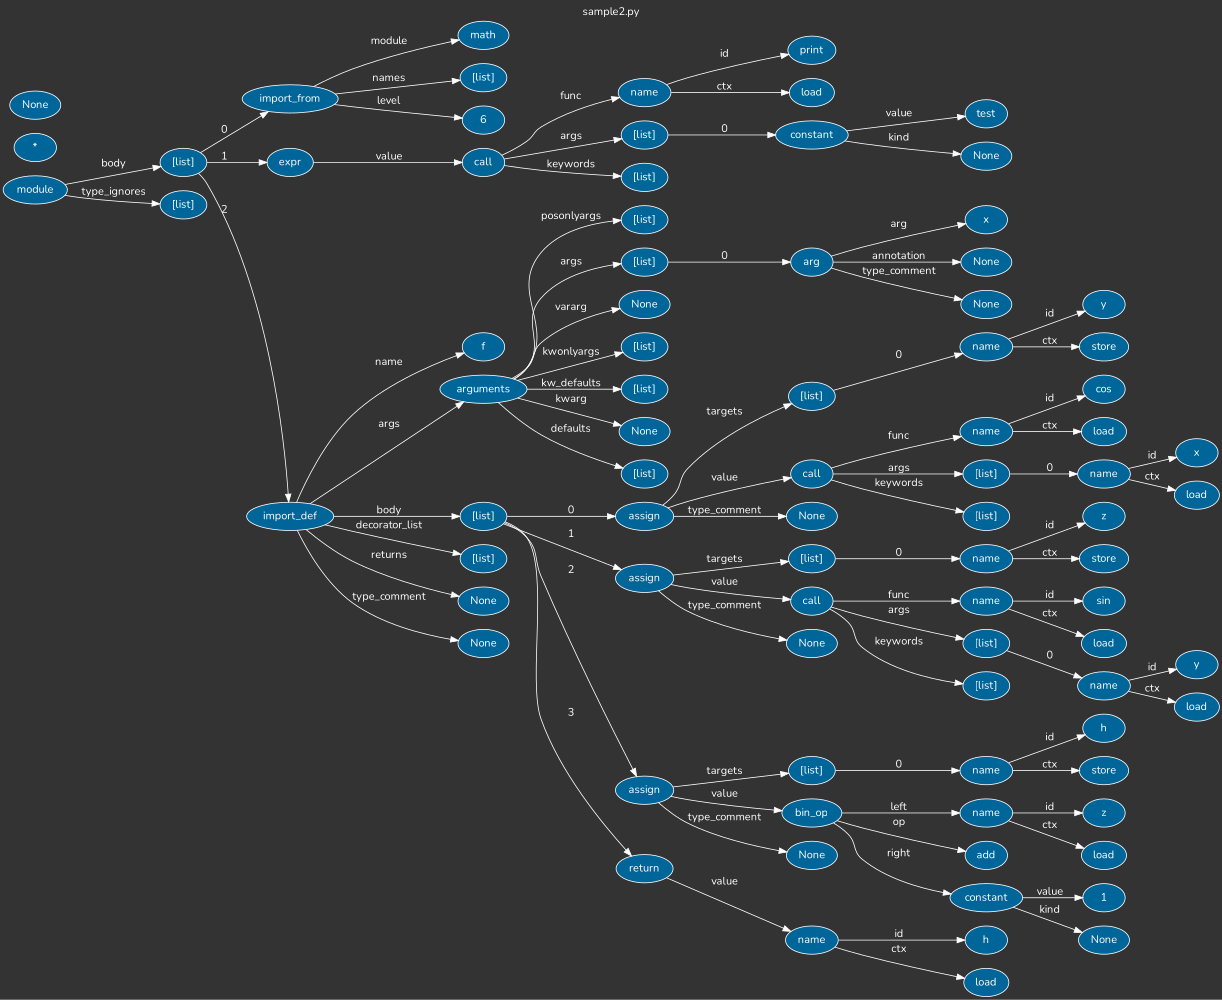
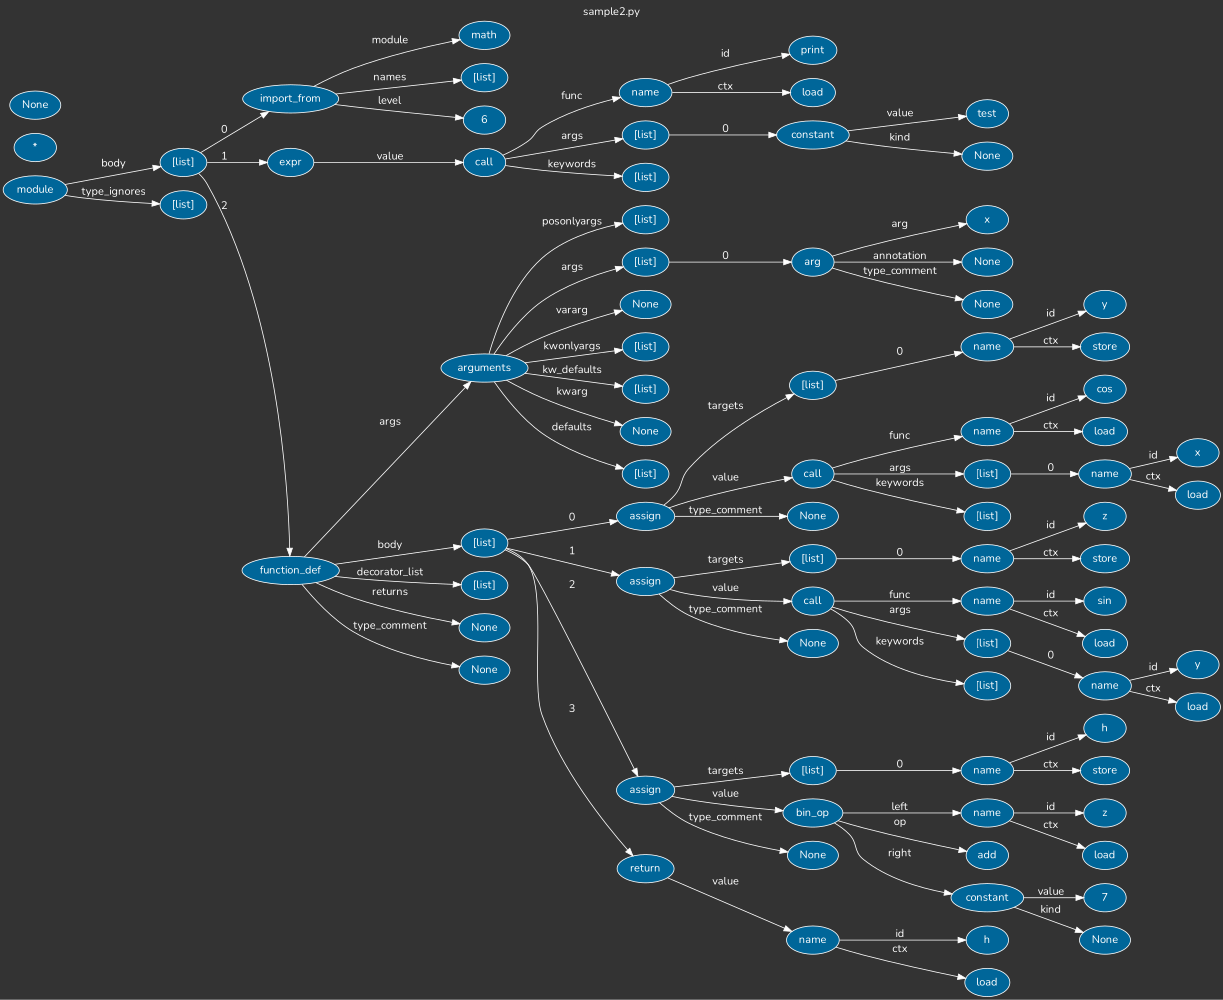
(483, 347) -> none
(290, 516) -> (291, 570)
(1104, 898) -> (1105, 898)
